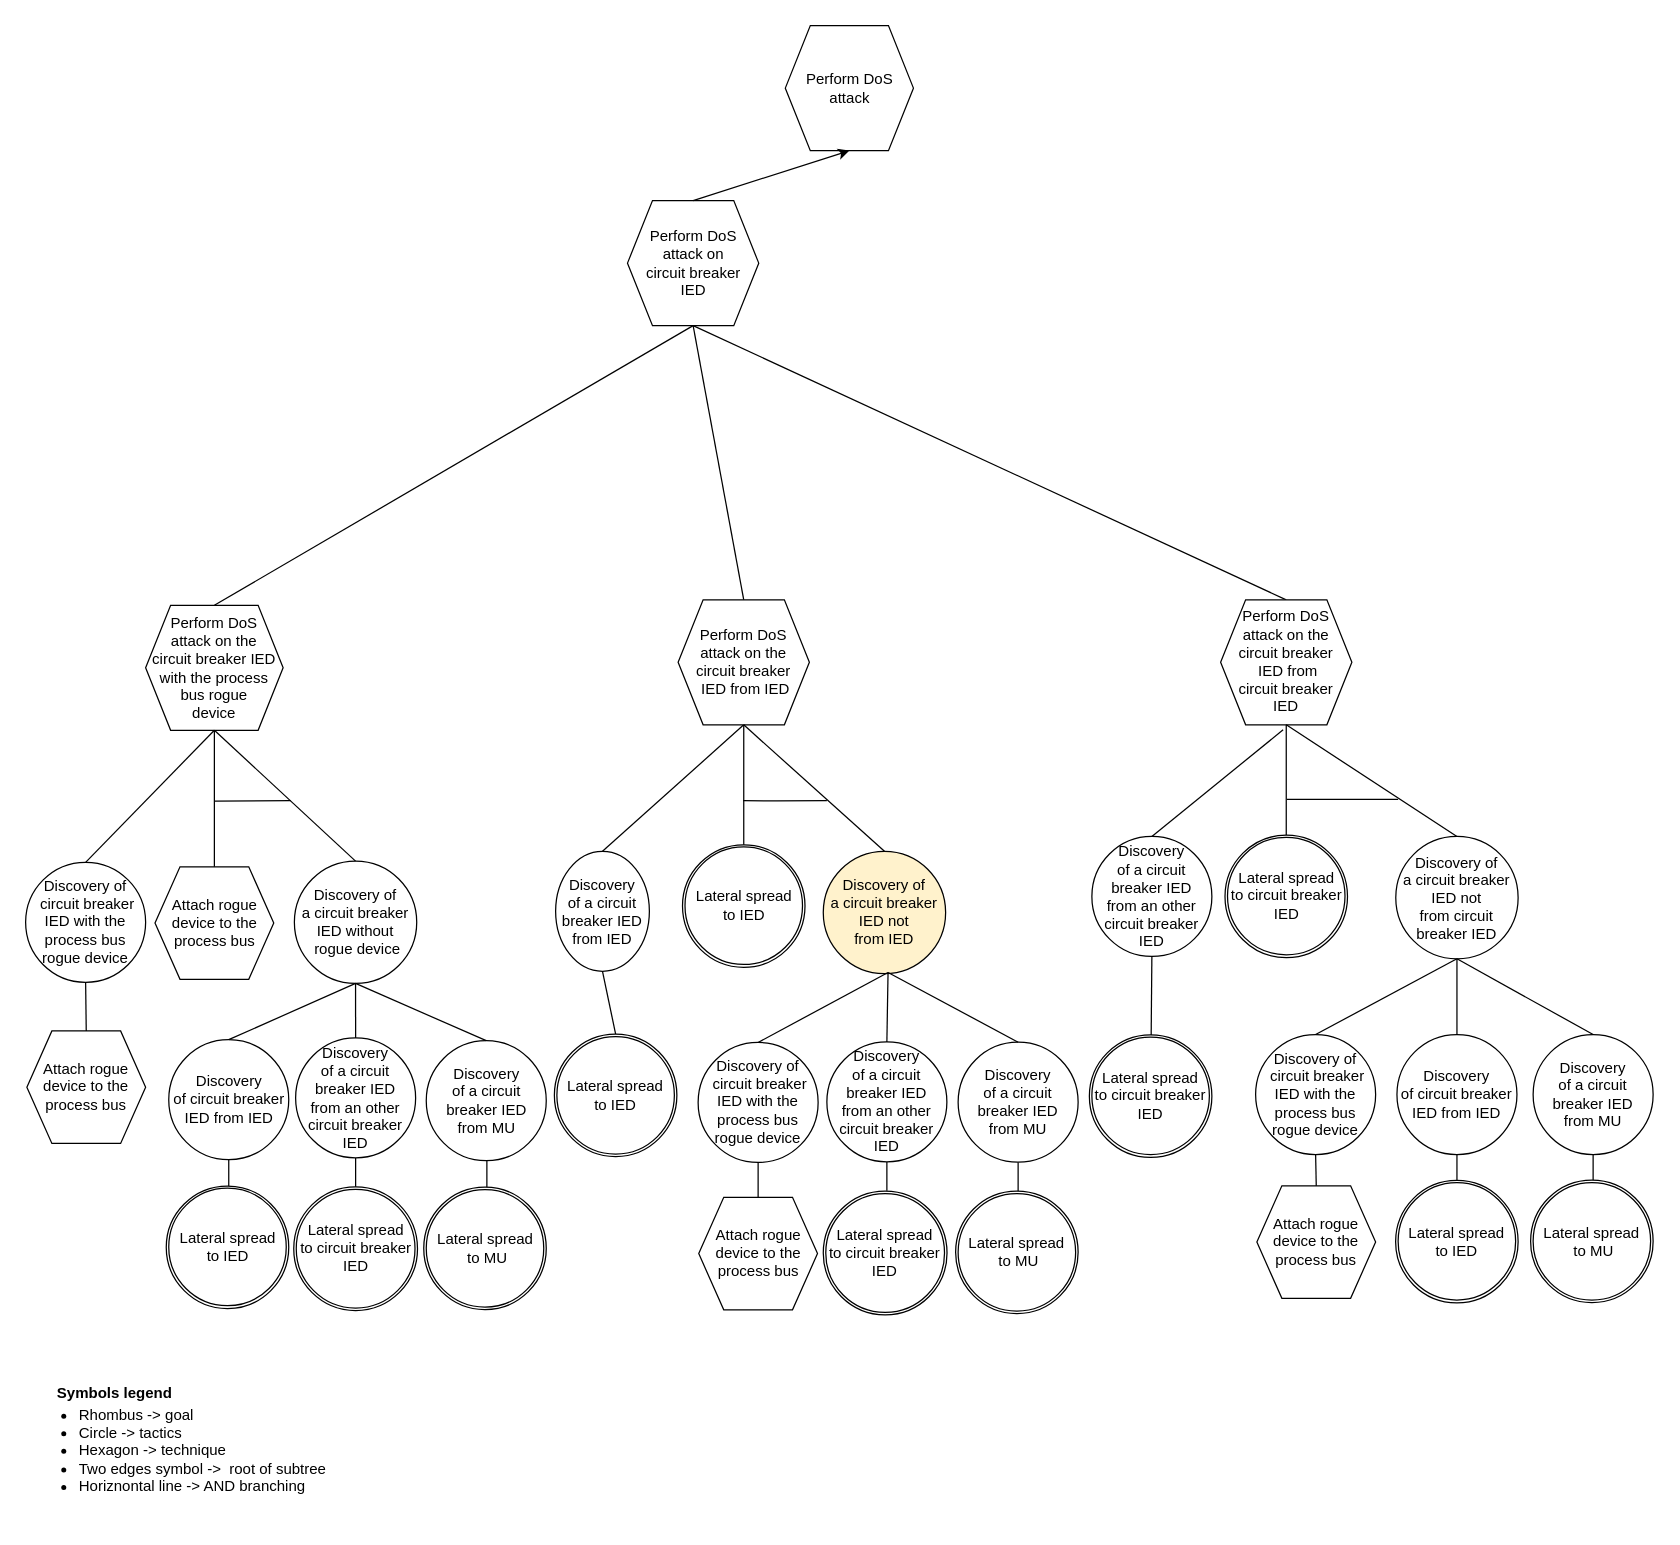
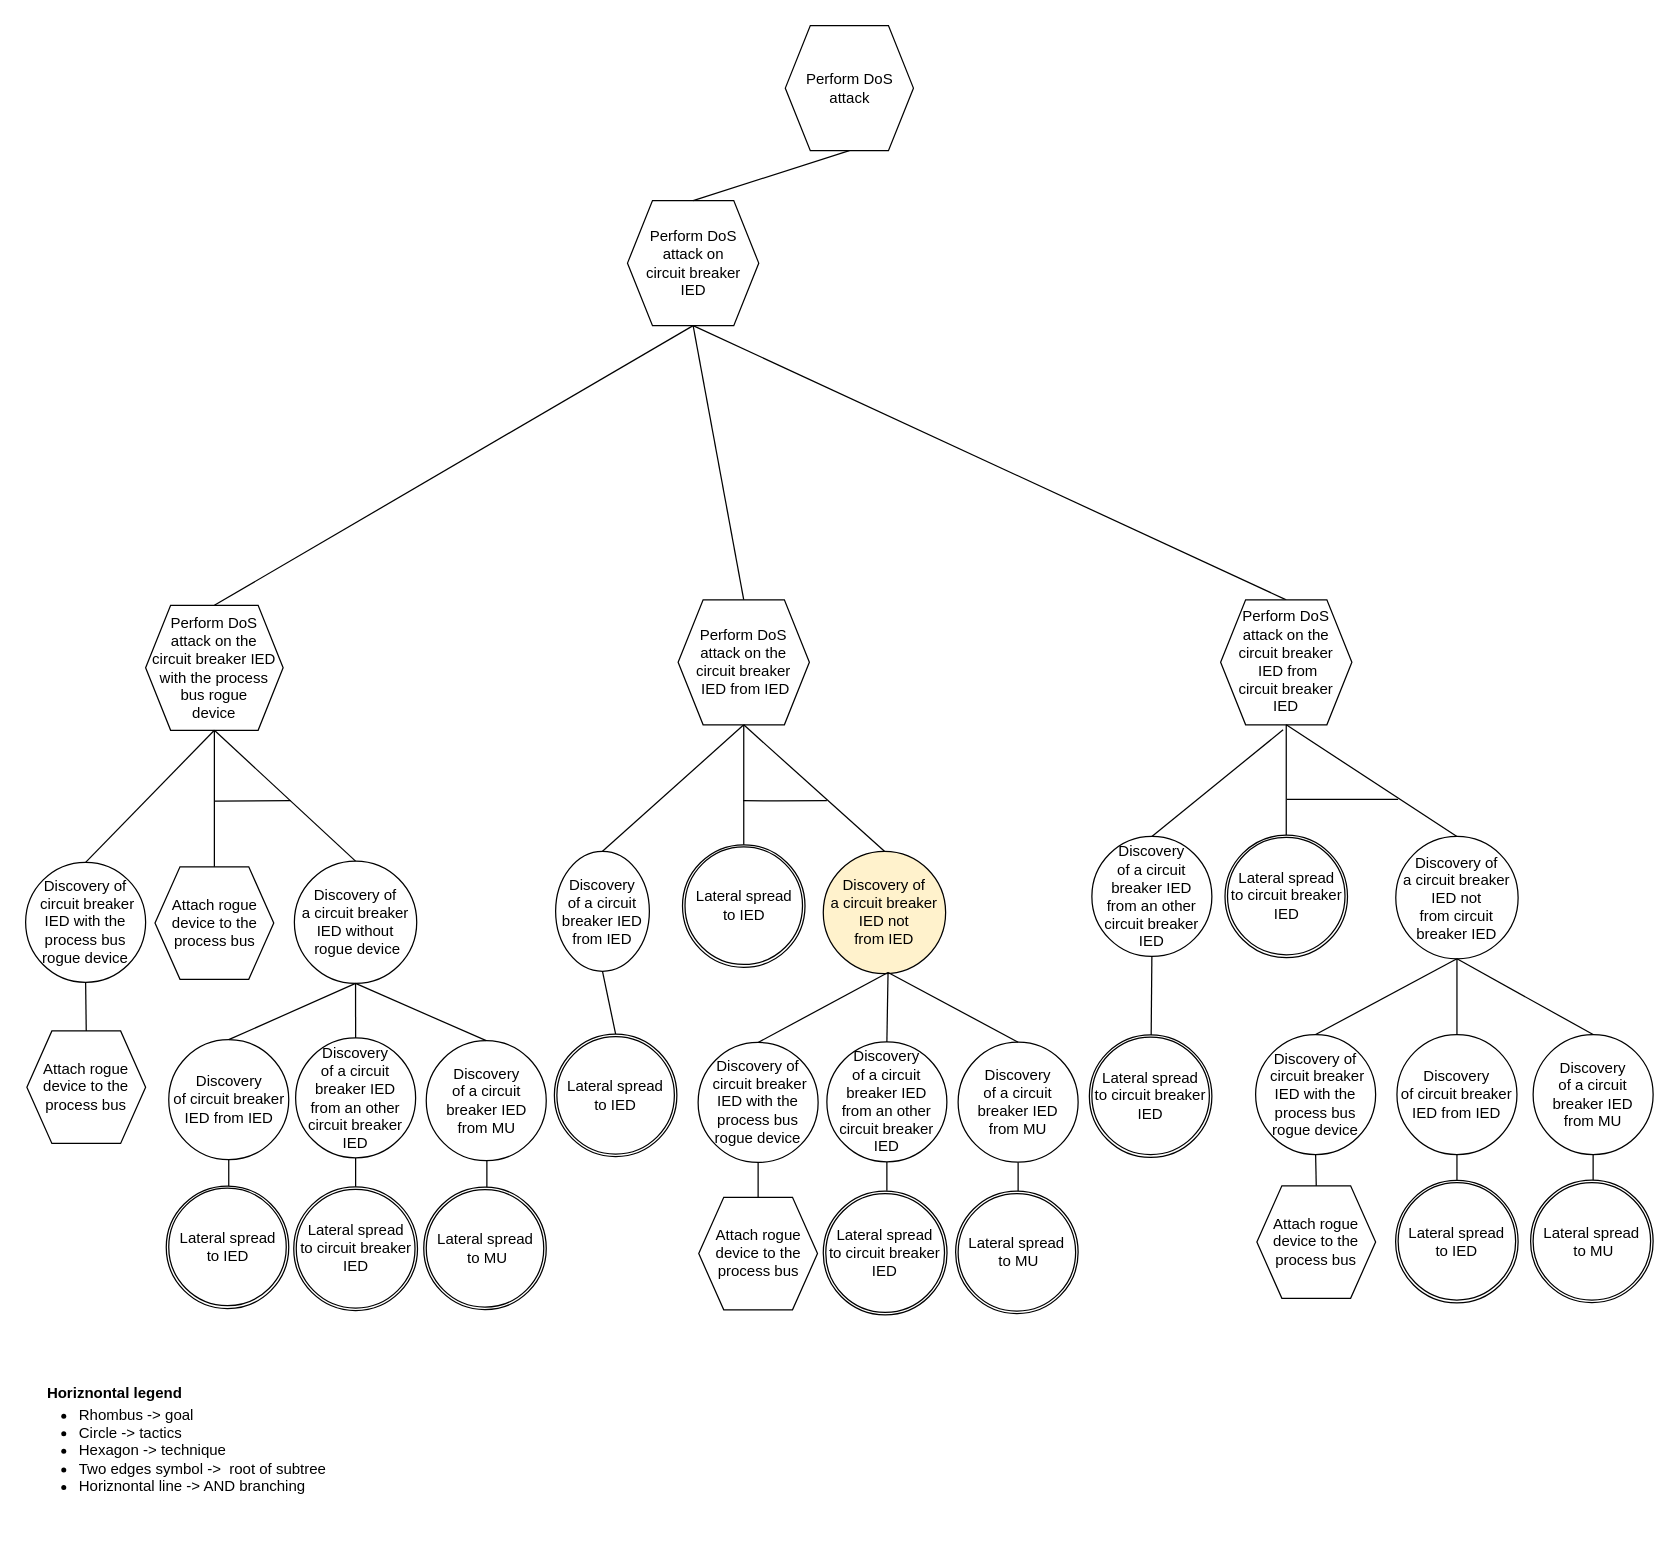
(840, 154) -> (844, 152)
(115, 1388) -> (115, 1388)
